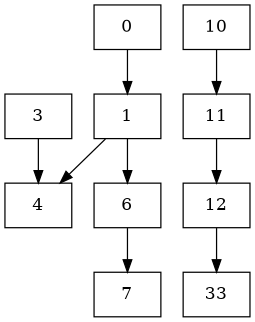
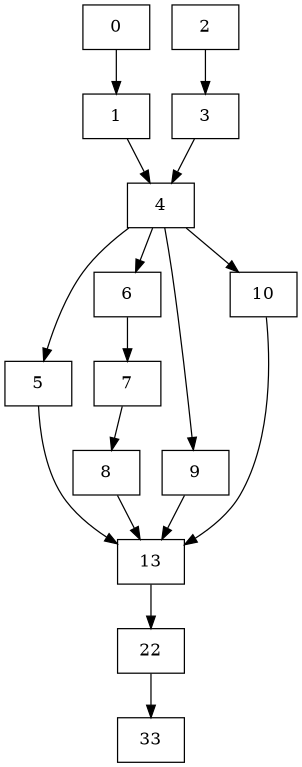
none -> (205, 27)
(217, 116) -> (151, 562)
(127, 155) -> (146, 244)
(217, 205) -> (151, 651)
none -> (208, 246)
none -> (38, 384)
none -> (106, 473)
none -> (196, 473)
